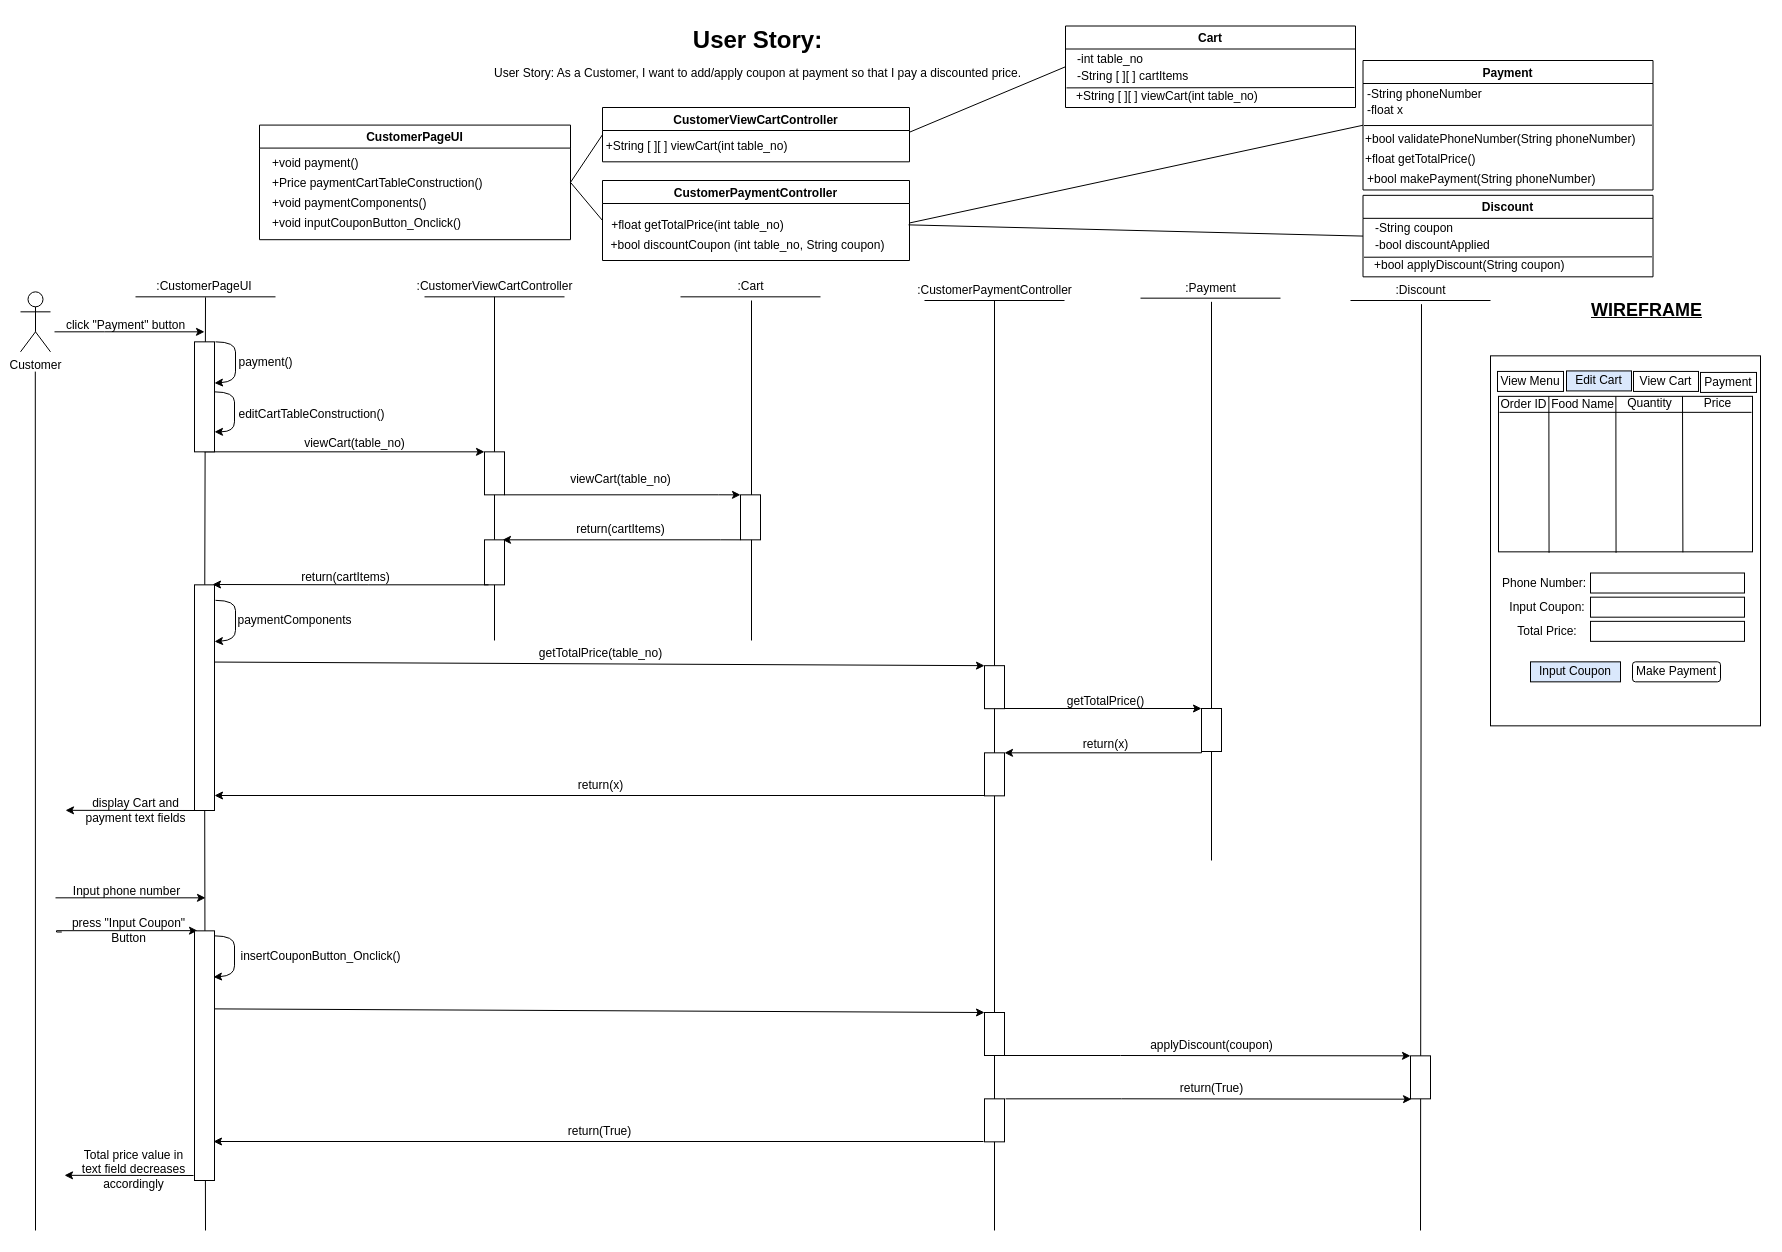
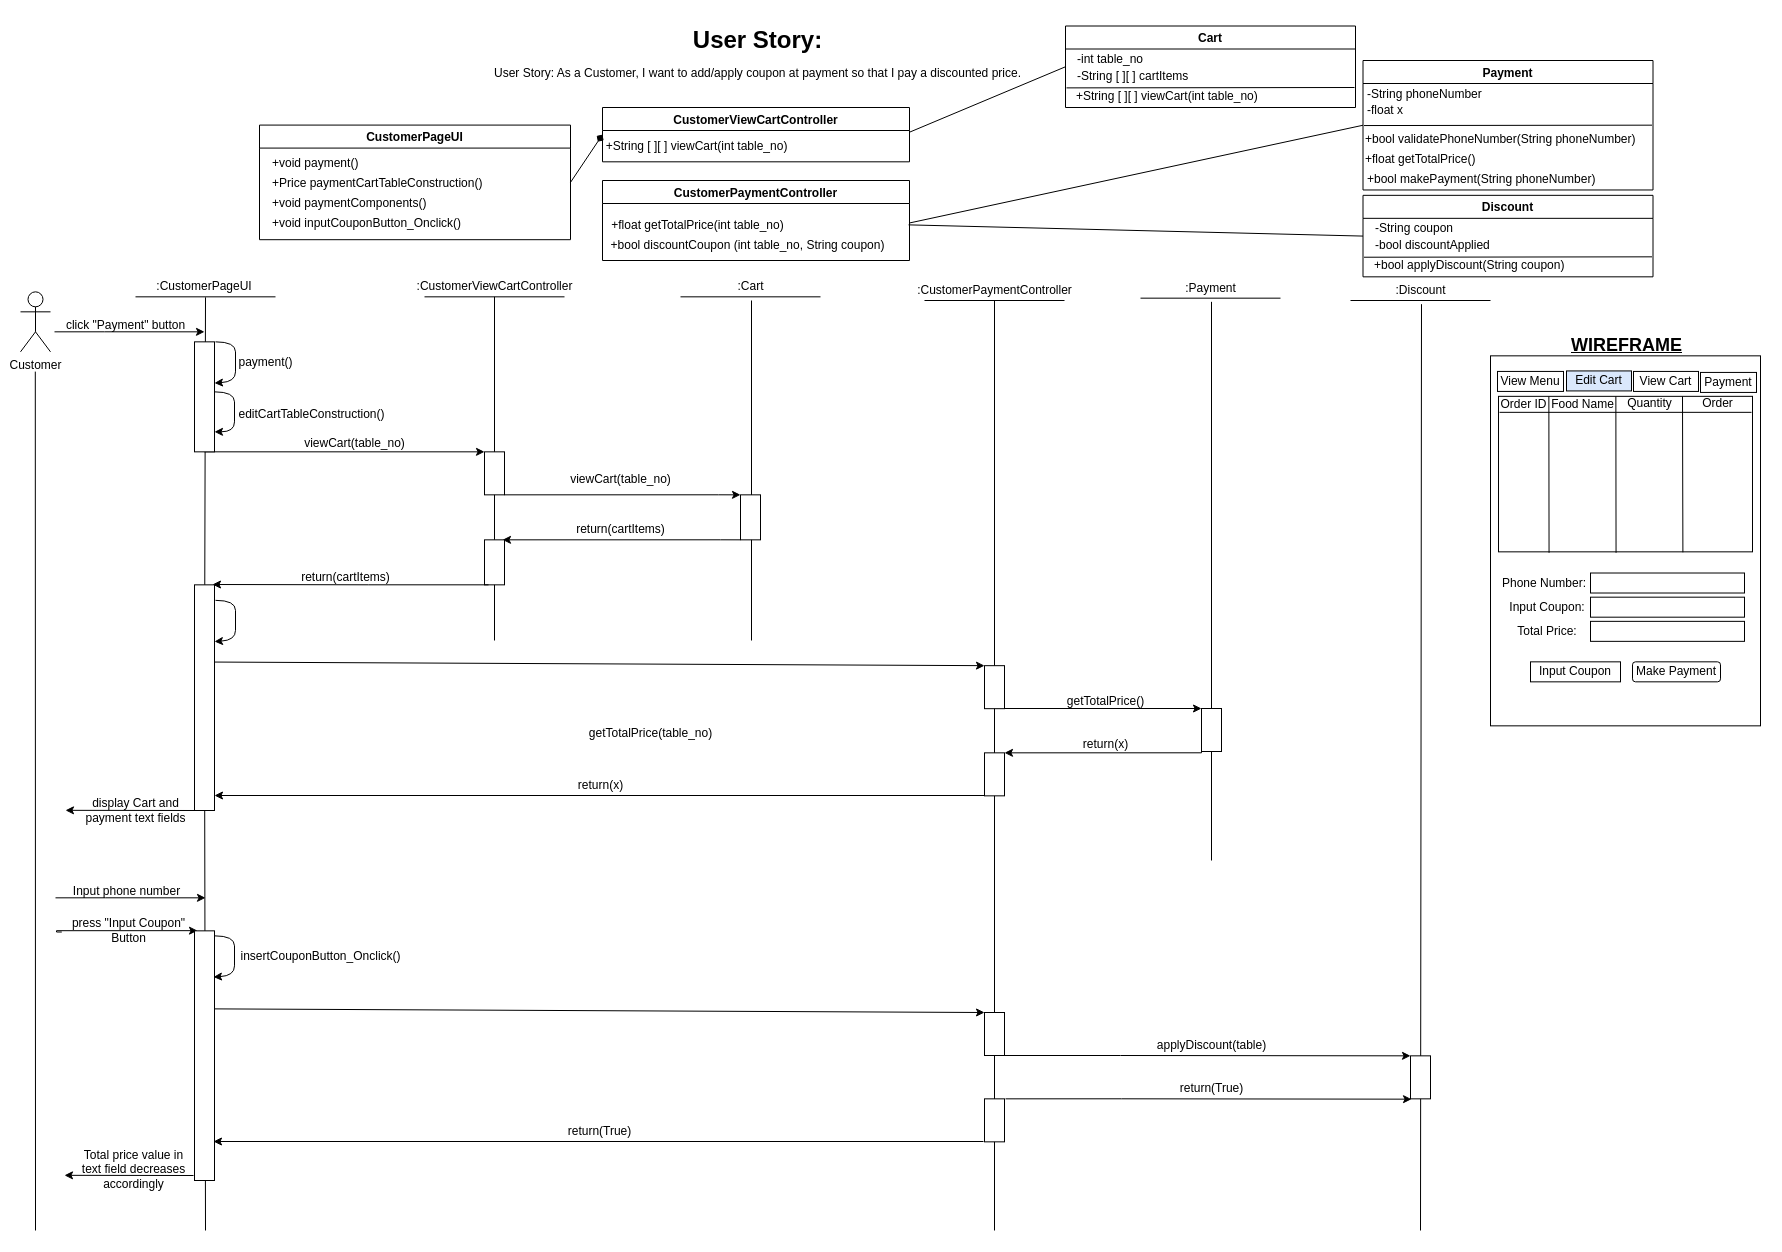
(599, 141) -> (598, 142)
(586, 200) -> none
(1647, 311) -> (1627, 346)
(1718, 404) -> (1718, 404)
(295, 619) -> none
(601, 654) -> (651, 734)
(1576, 672) -> (1576, 672)
(1212, 1046) -> (1212, 1046)
